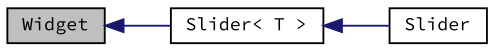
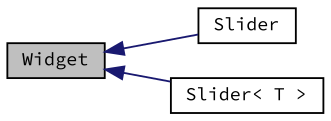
(366, 26) -> (161, 41)
